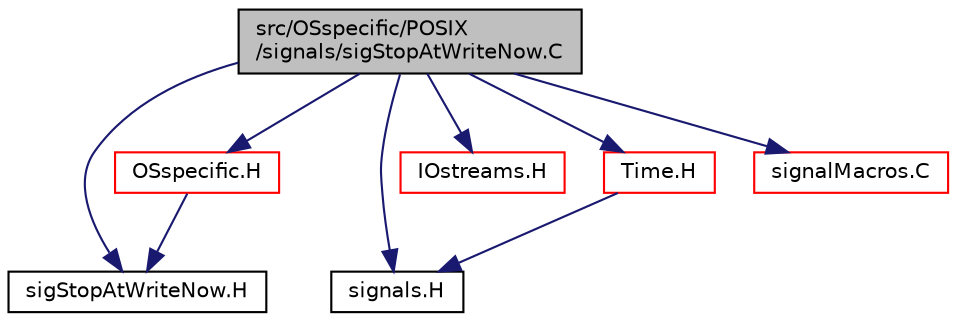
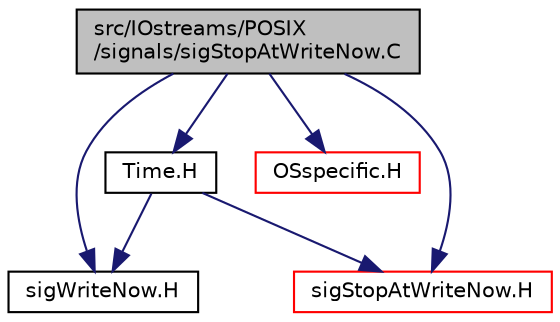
(410, 42) -> (248, 42)
(483, 173) -> none
(659, 173) -> (161, 173)
(851, 173) -> none
(172, 223) -> (282, 228)
(137, 292) -> (423, 292)
(397, 292) -> (103, 292)
